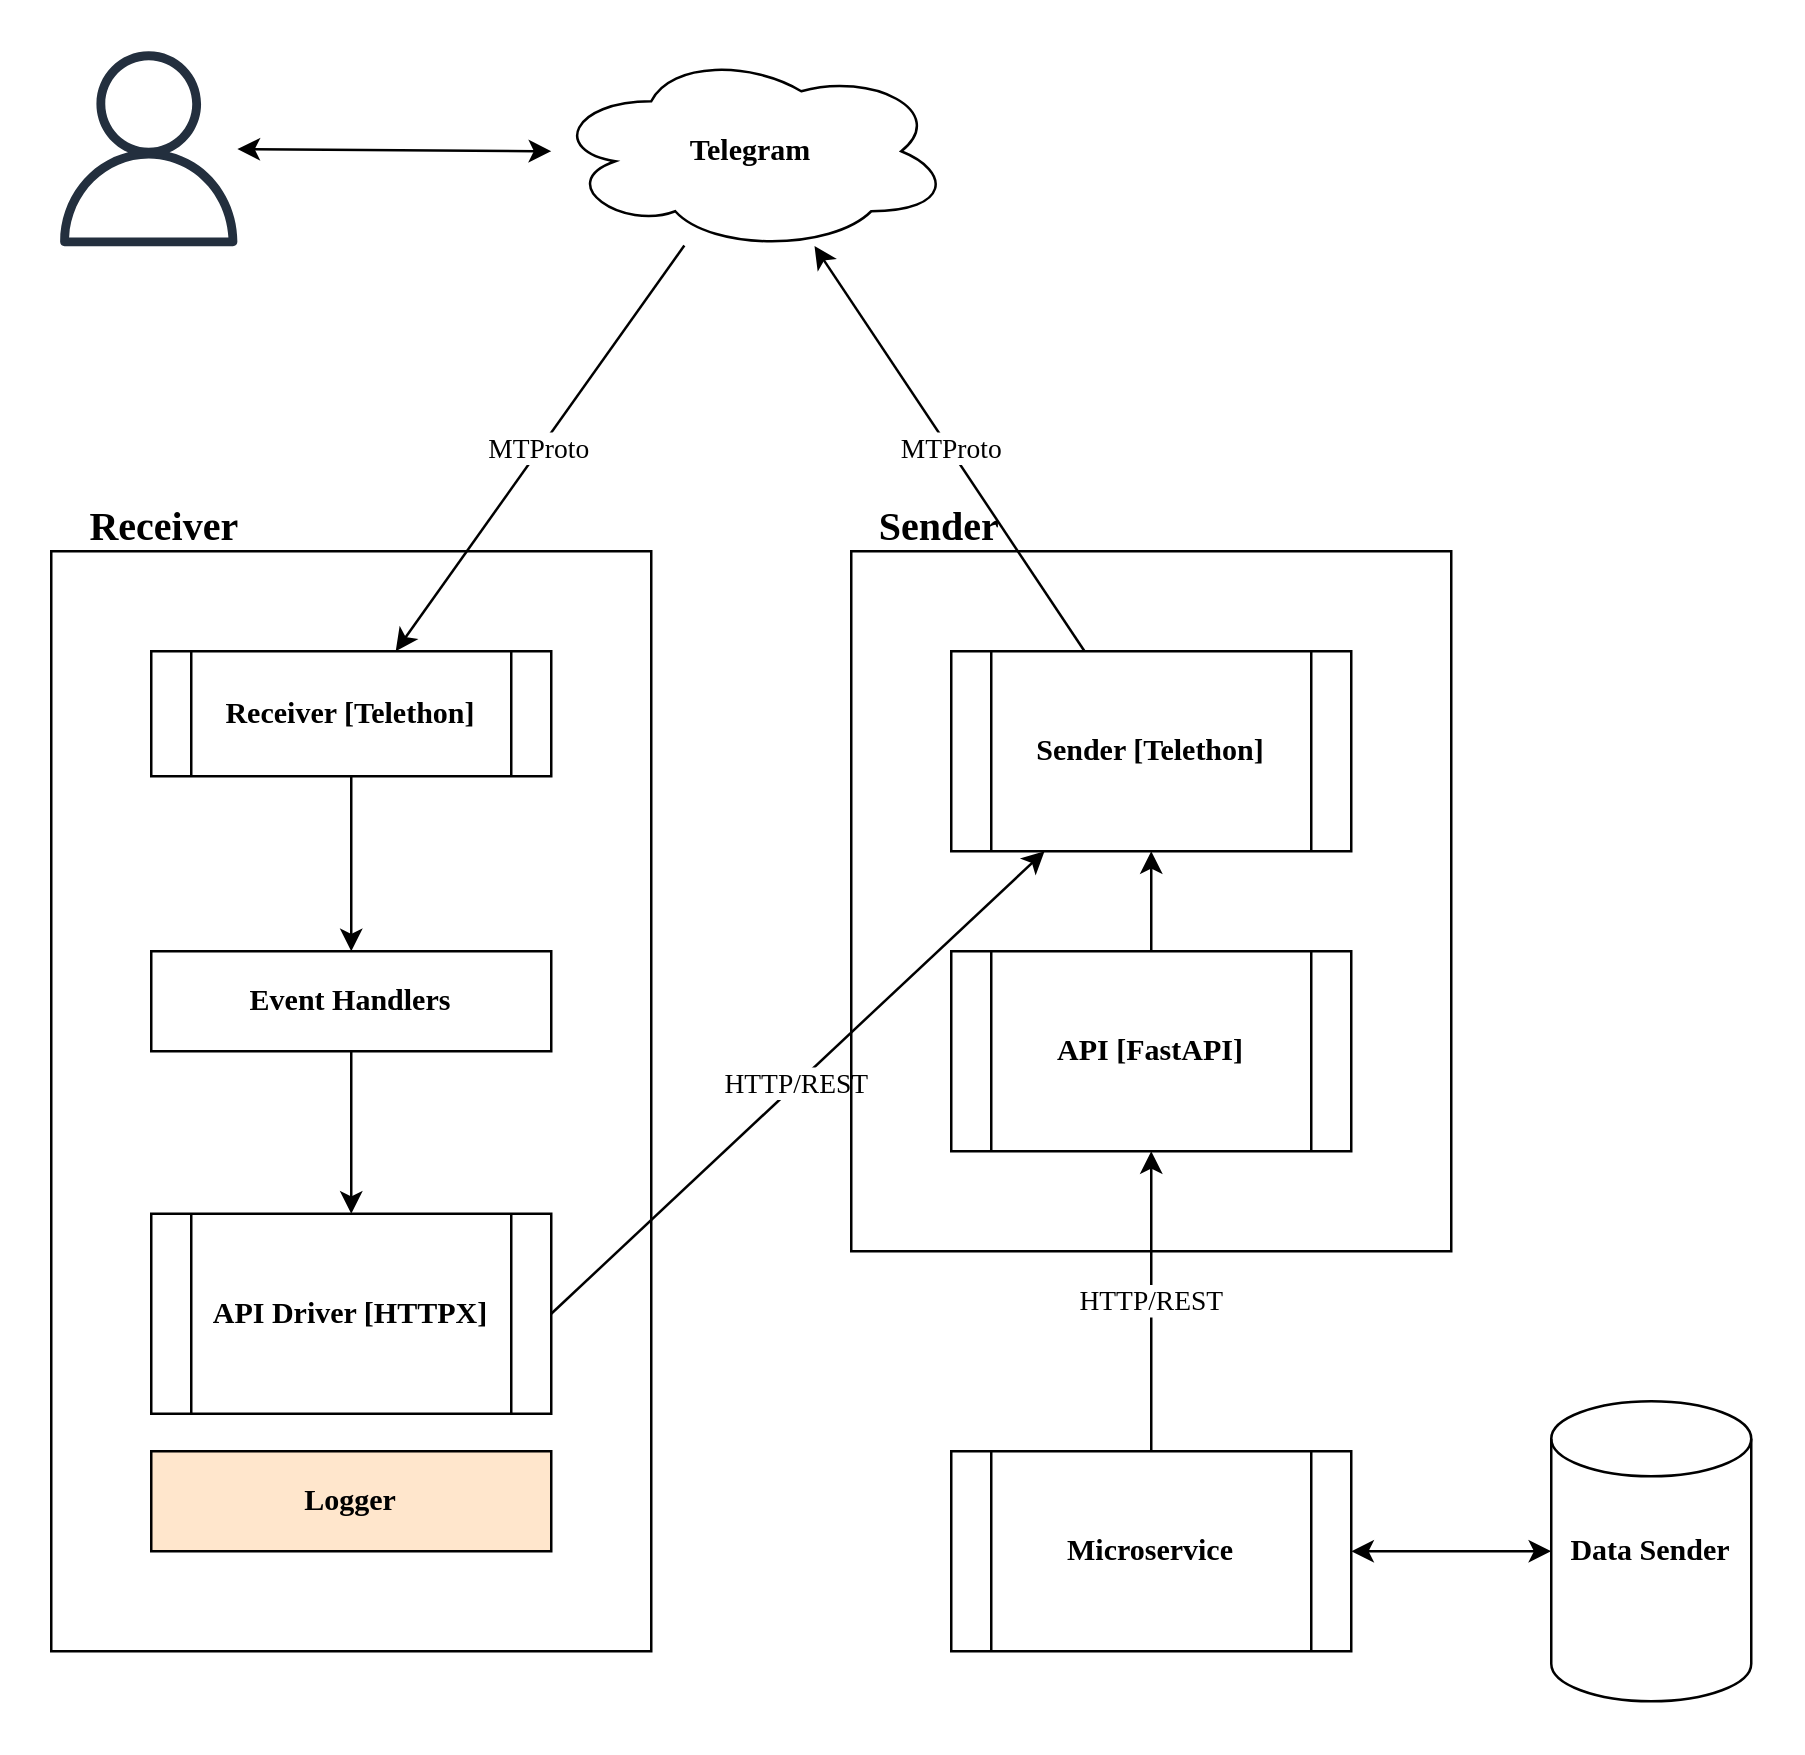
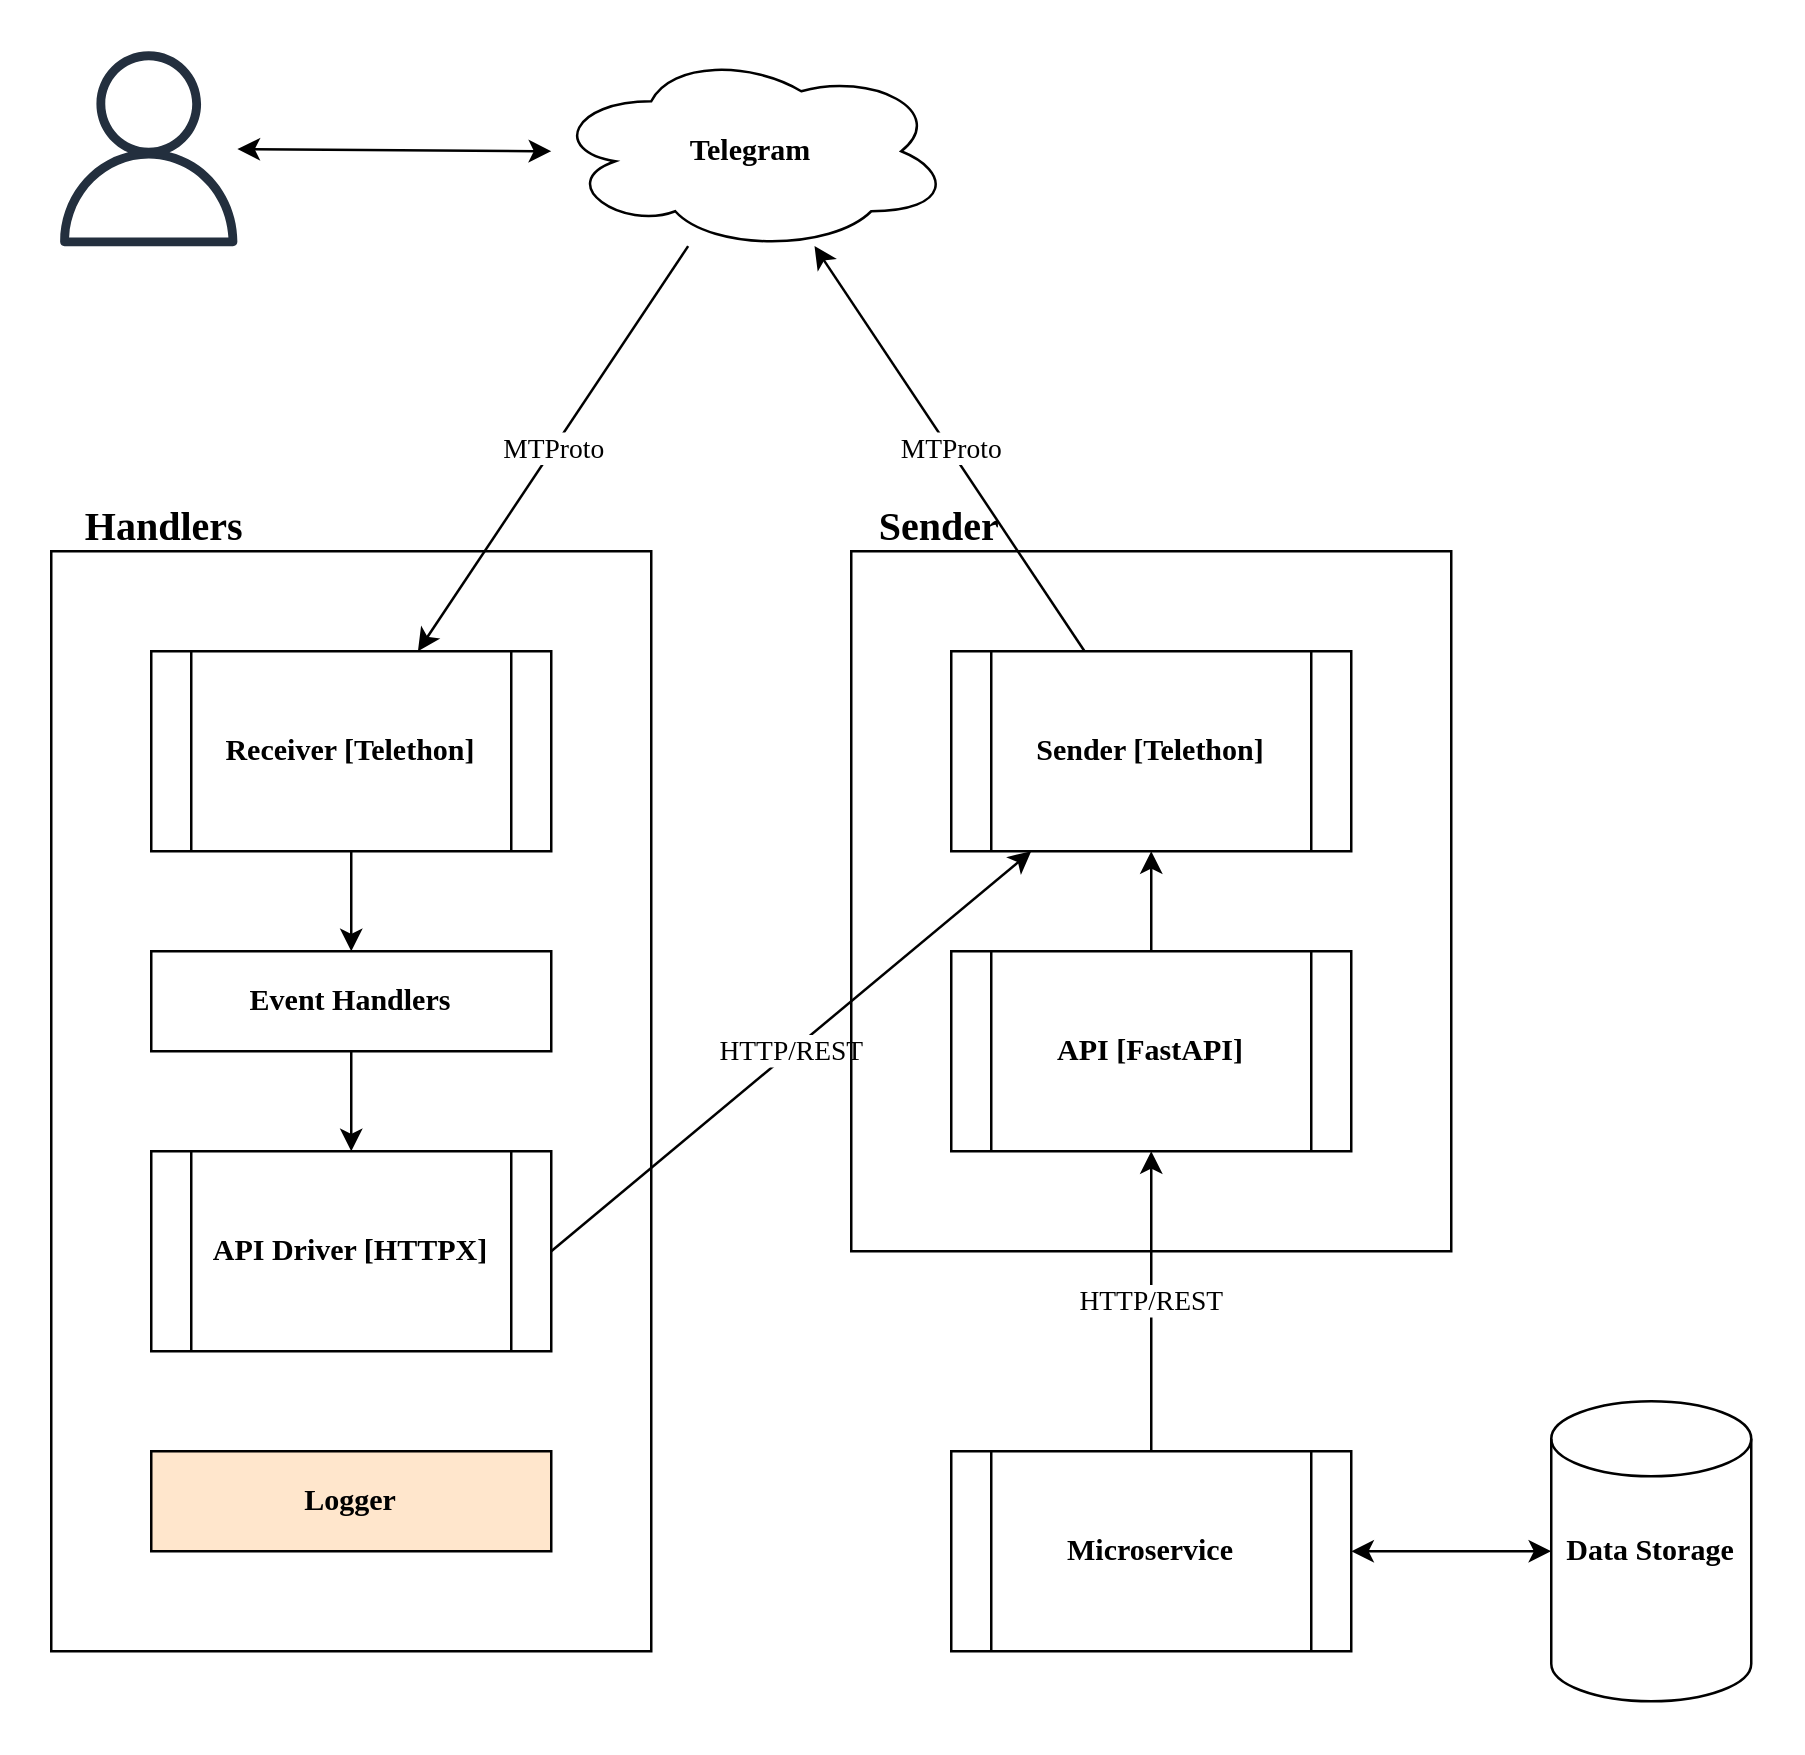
(165, 526) -> (165, 526)
(351, 714) -> (351, 751)
(351, 1314) -> (351, 1251)
(1651, 1551) -> (1651, 1551)
